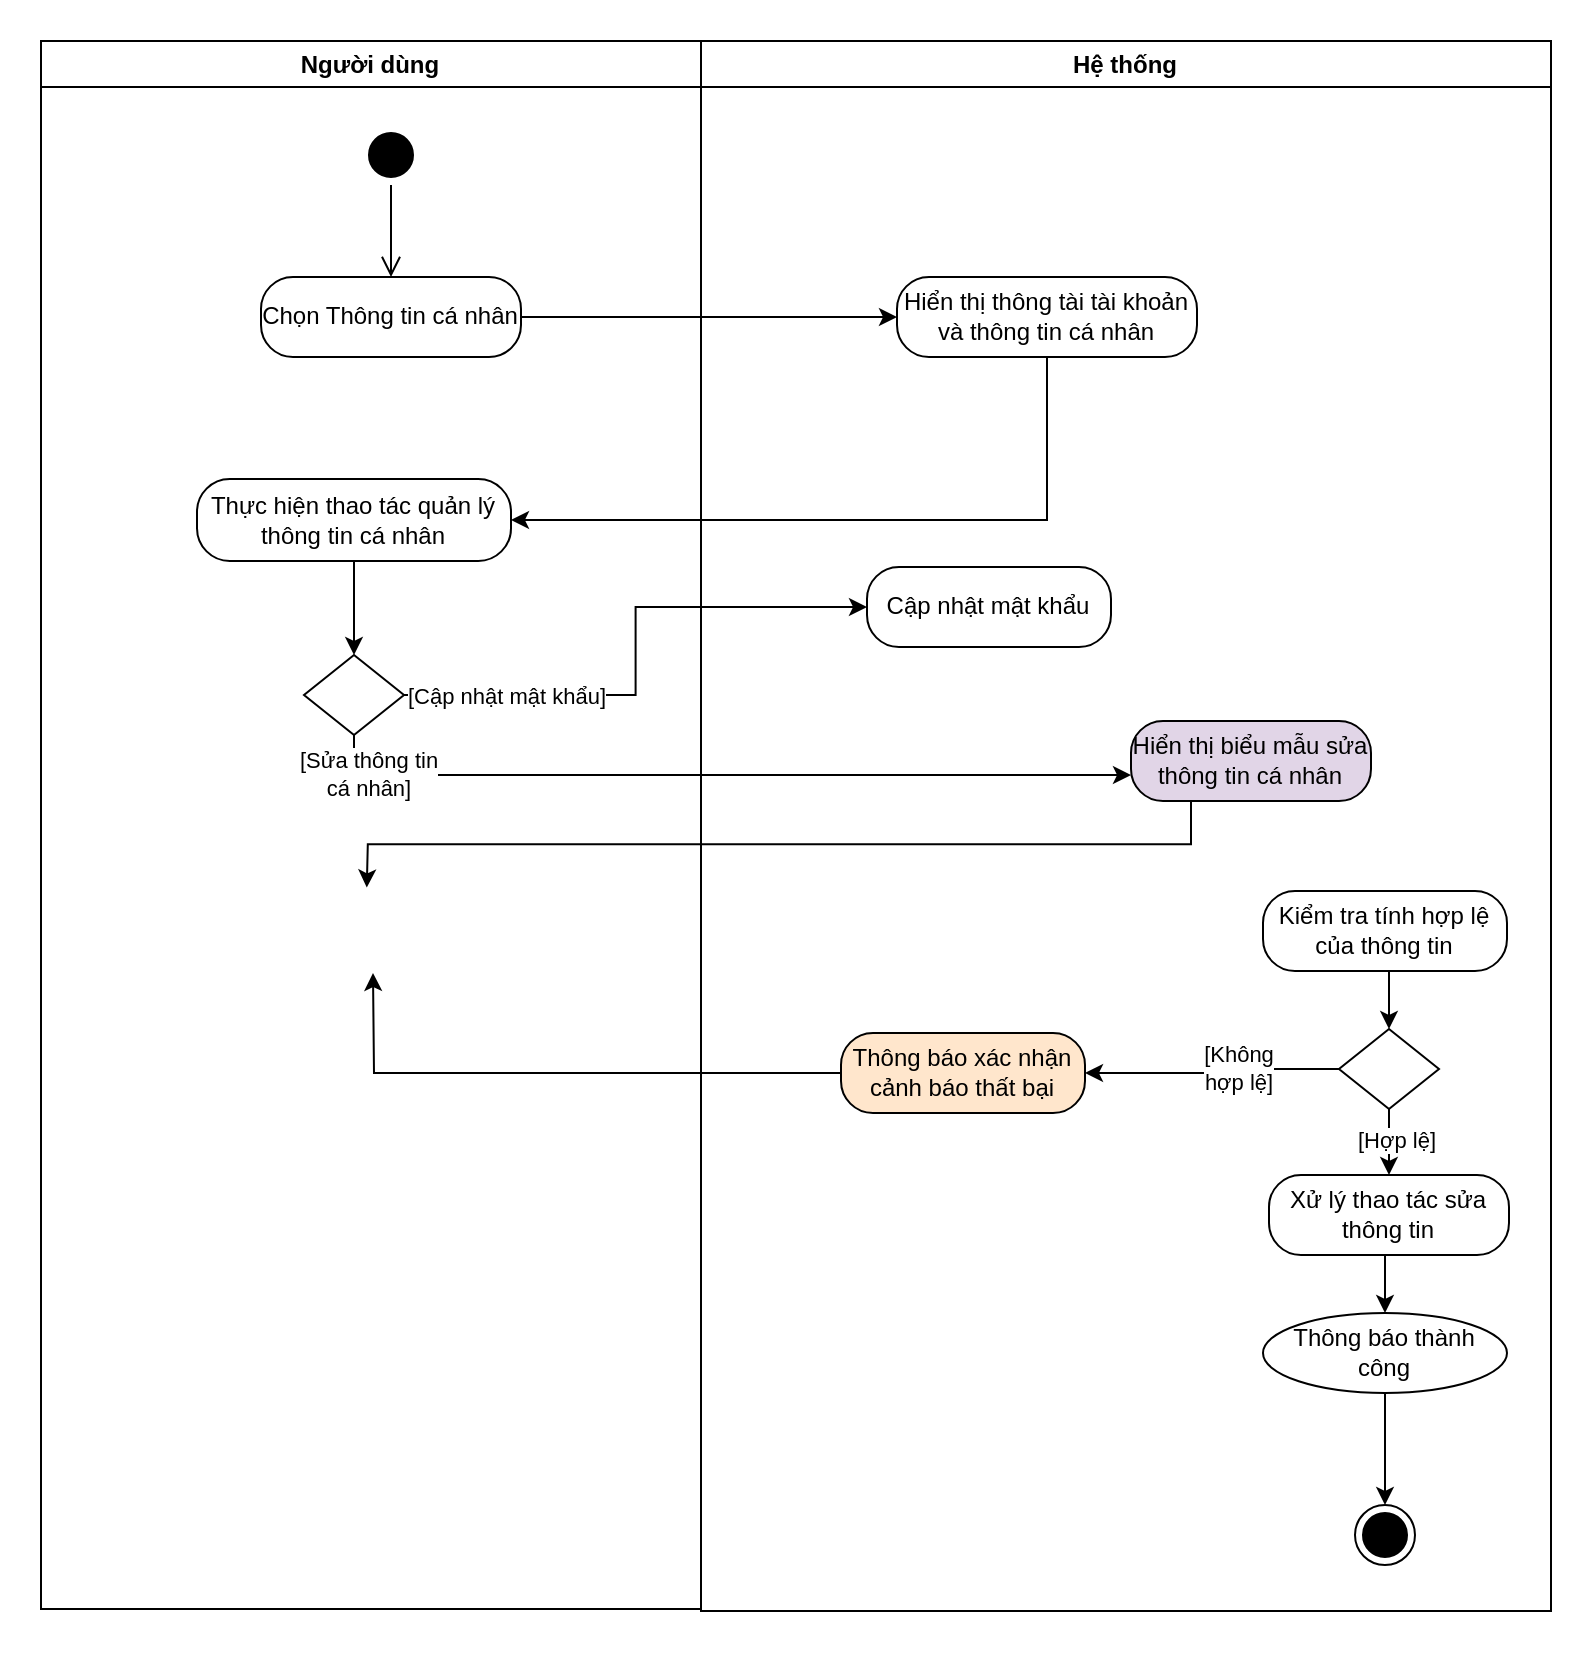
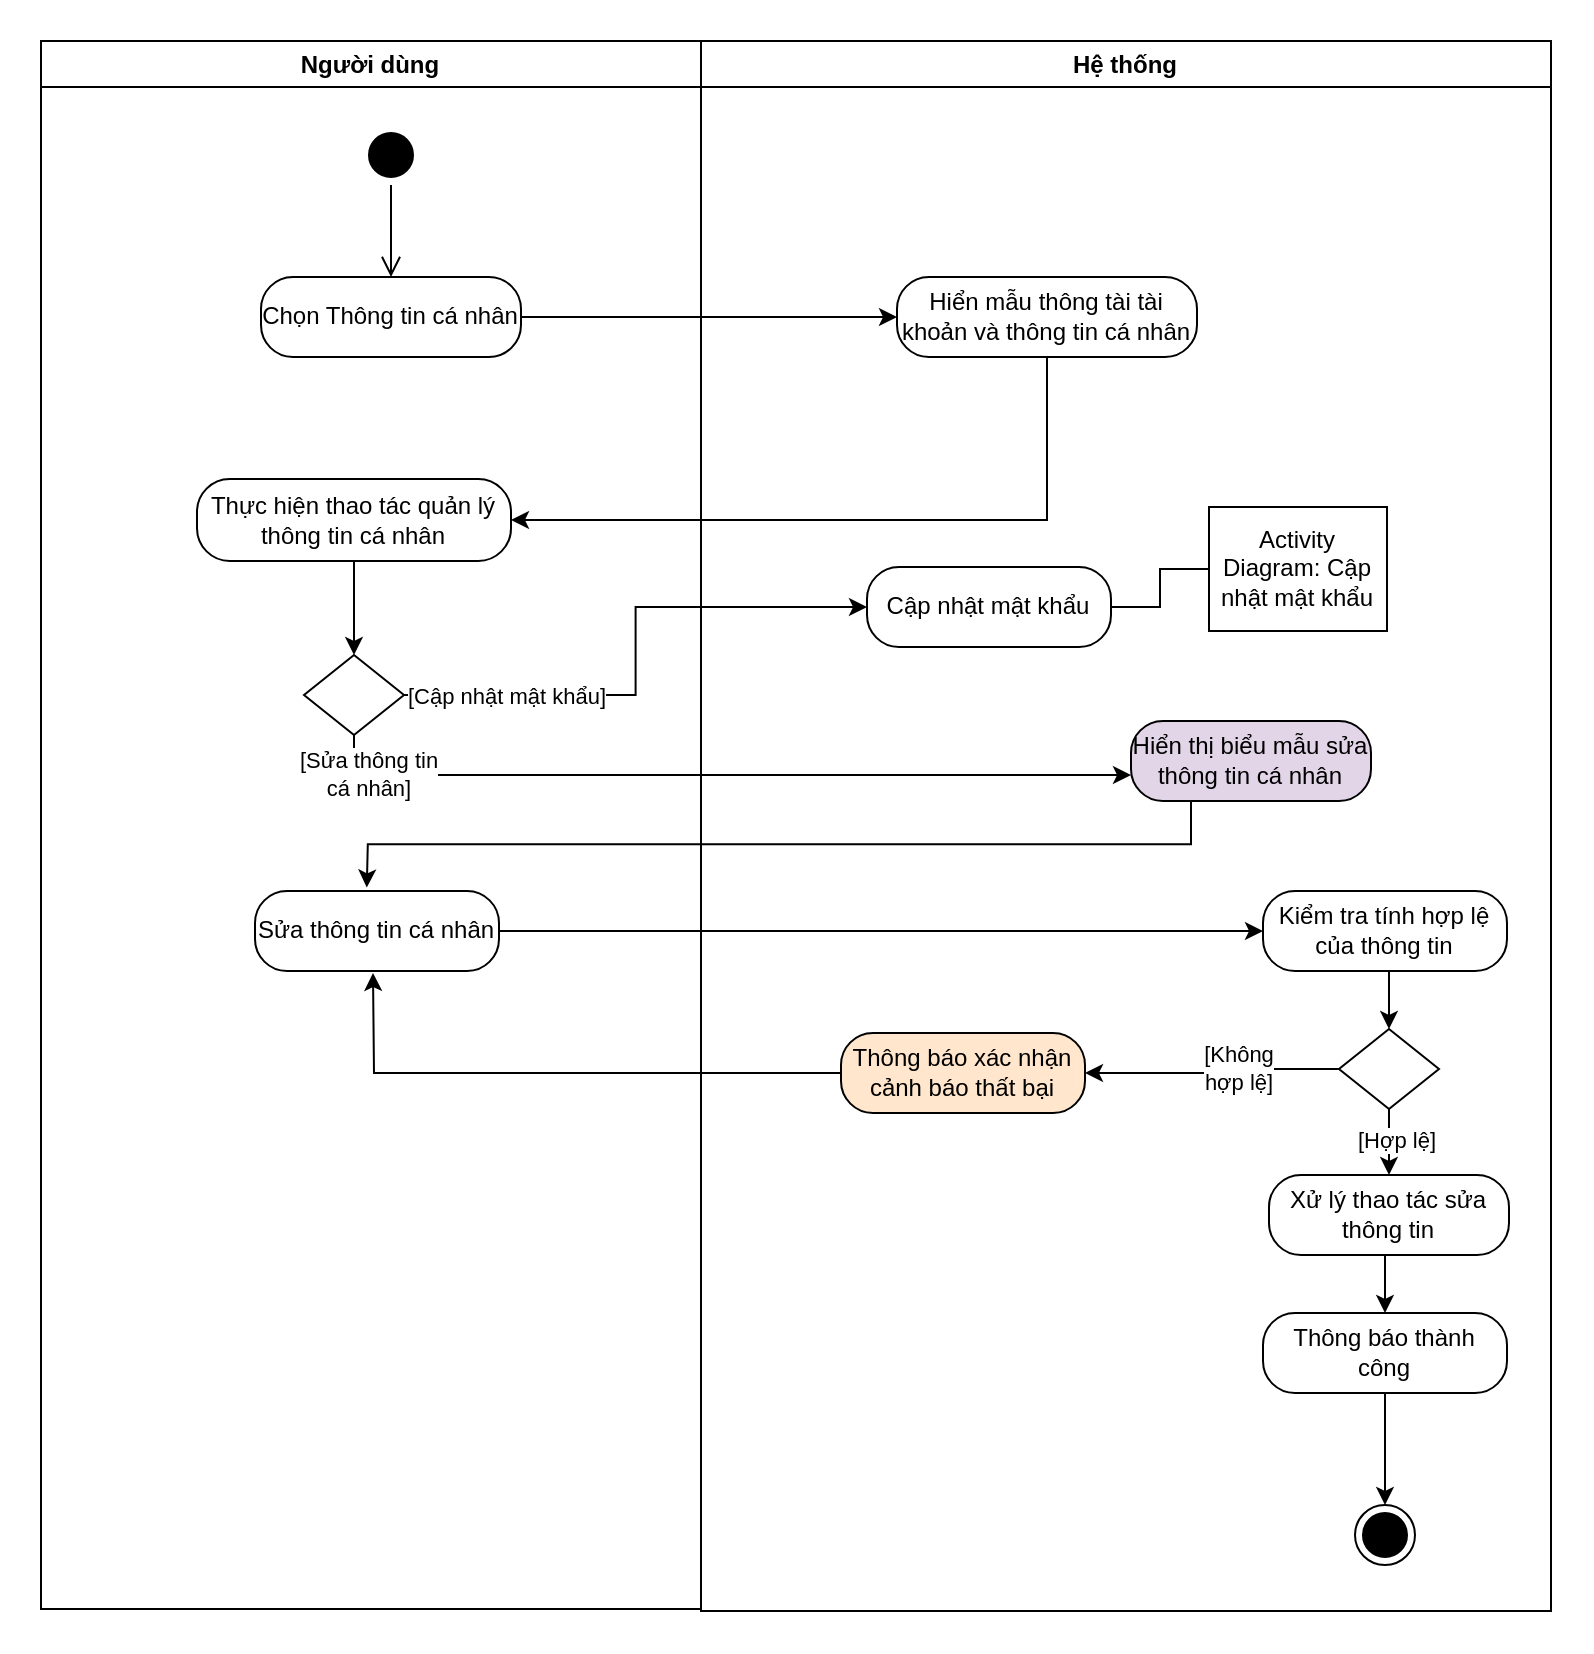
(1047, 317) -> (1047, 317)
none -> (1298, 569)
none -> (1160, 588)
none -> (377, 931)
none -> (977, 931)
(1385, 1353) -> (1385, 1353)
